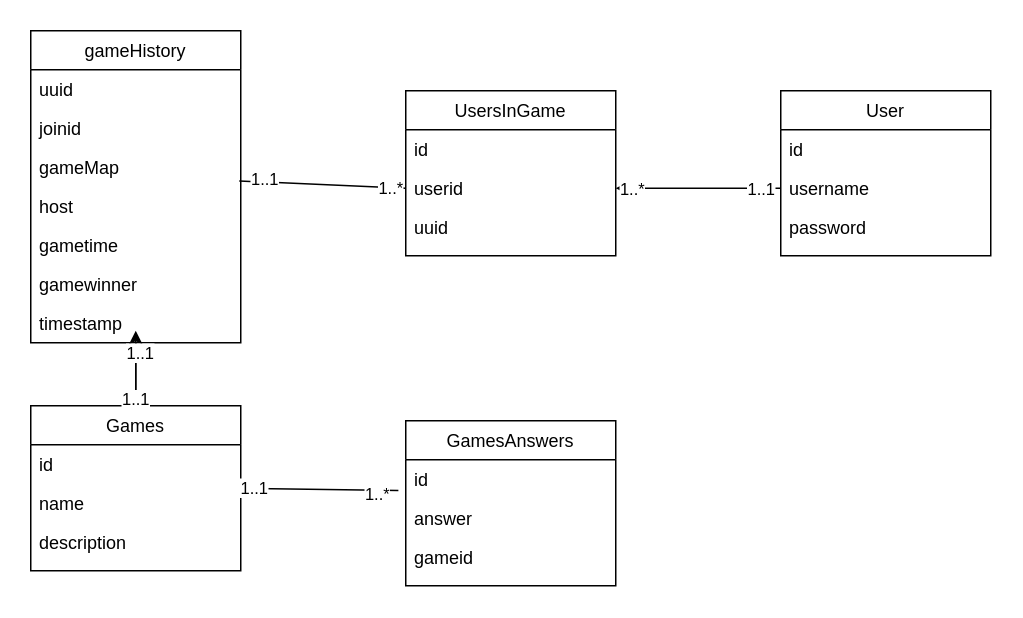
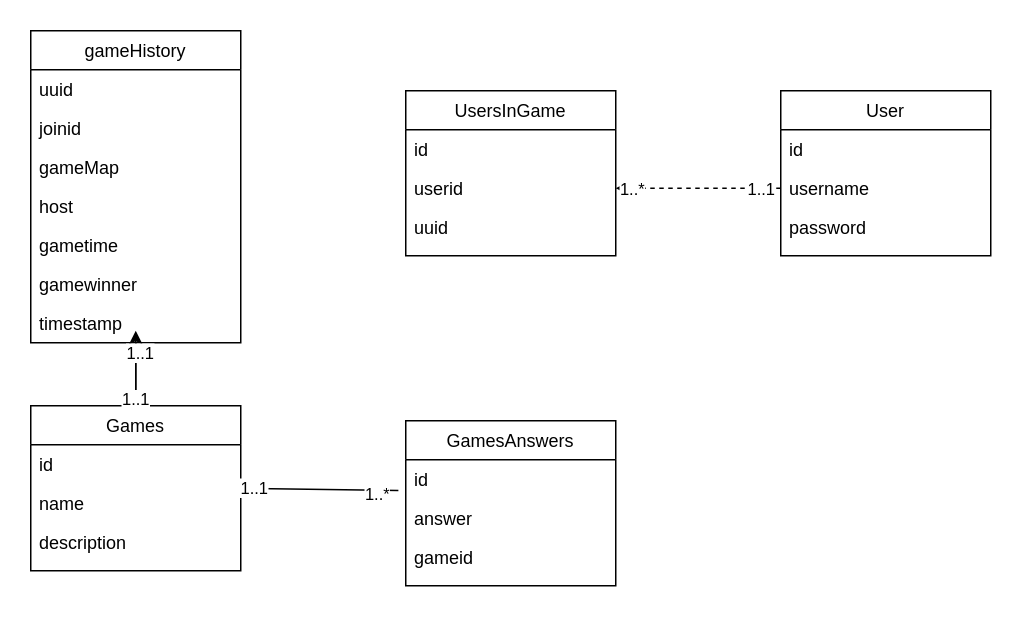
(313, 184) -> none
(698, 188) -> (698, 188)
